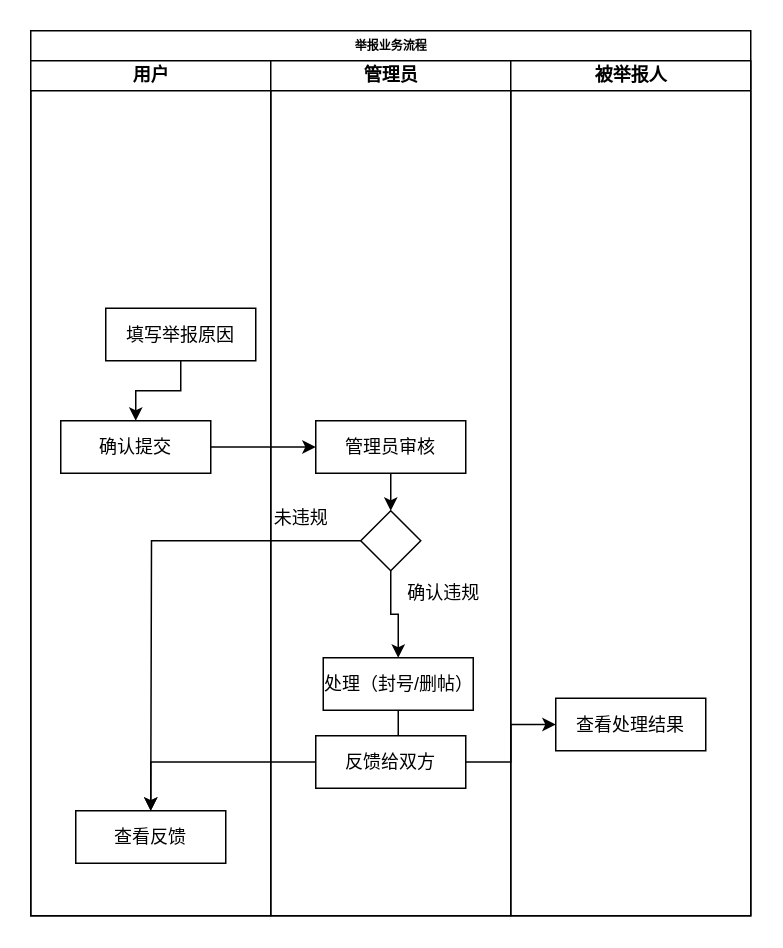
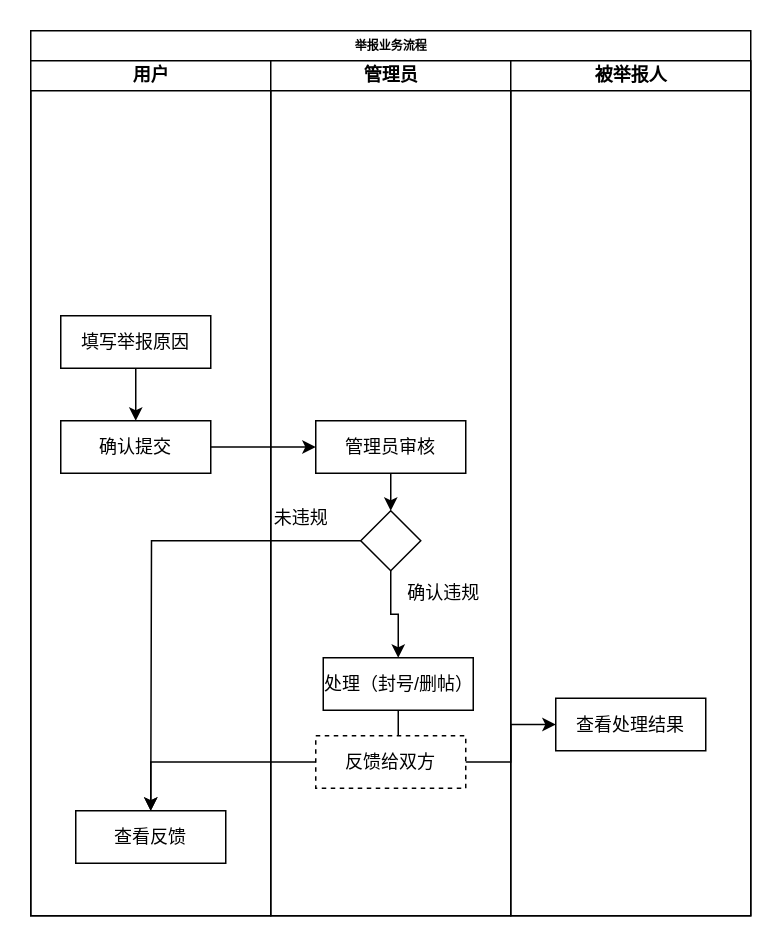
(181, 335) -> (136, 342)
(391, 762) -> (391, 762)
